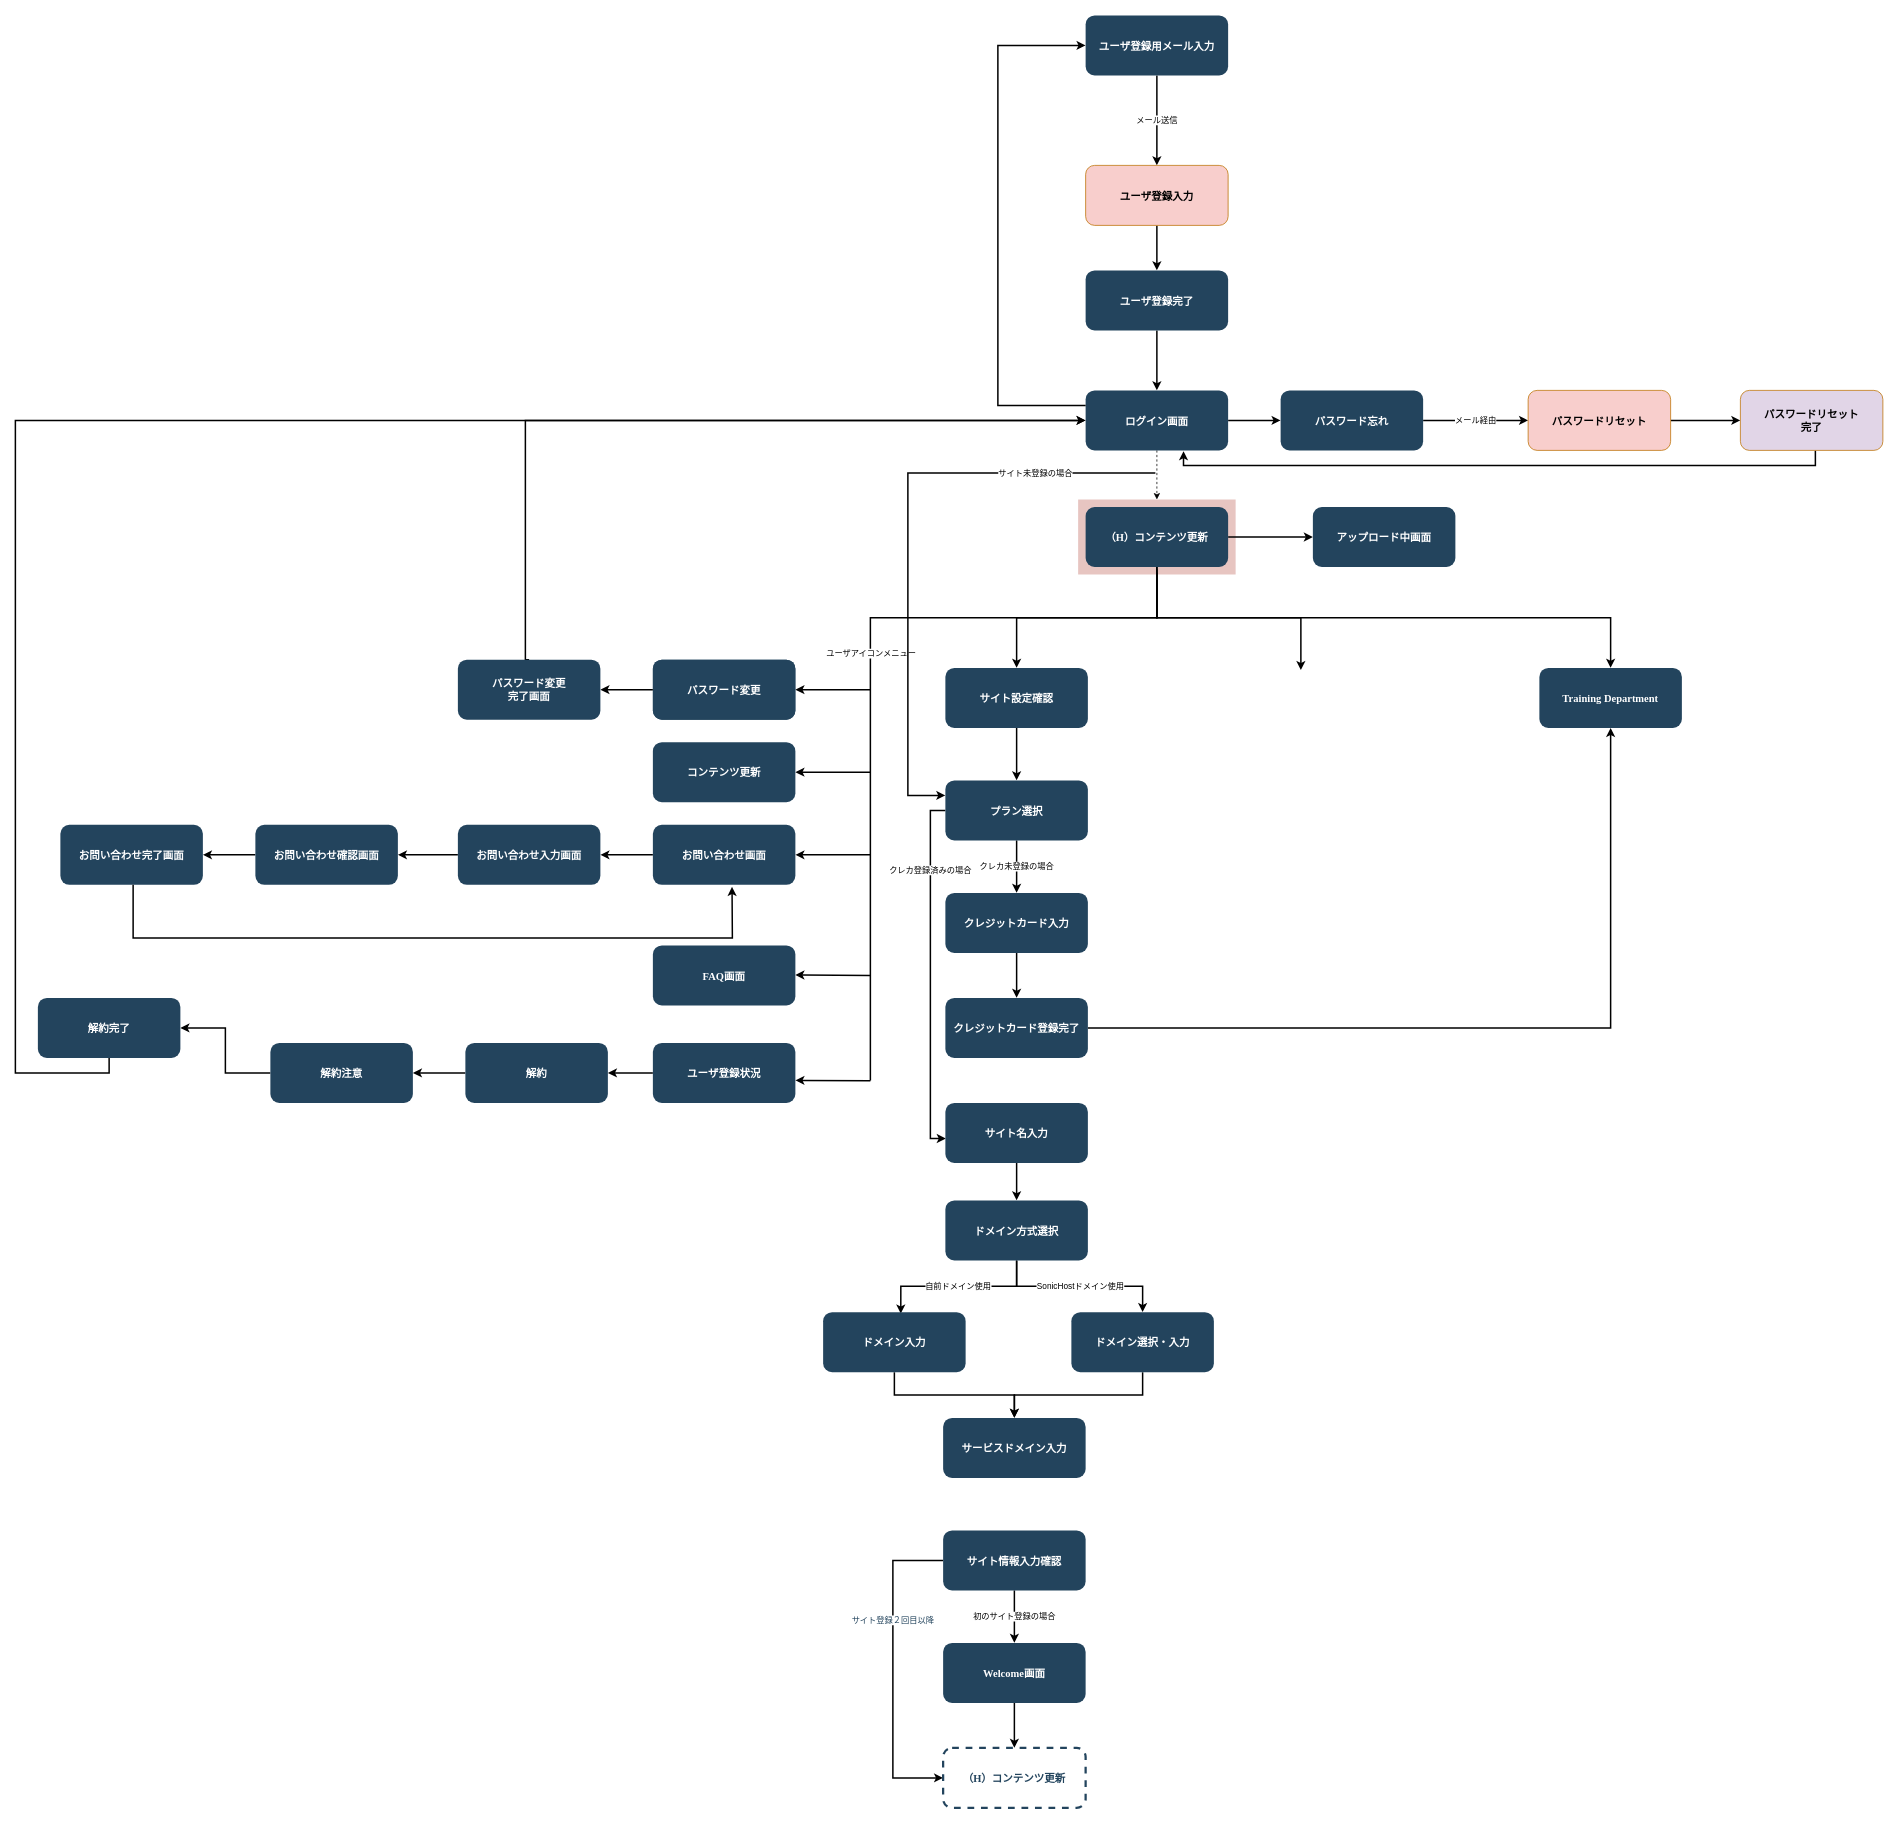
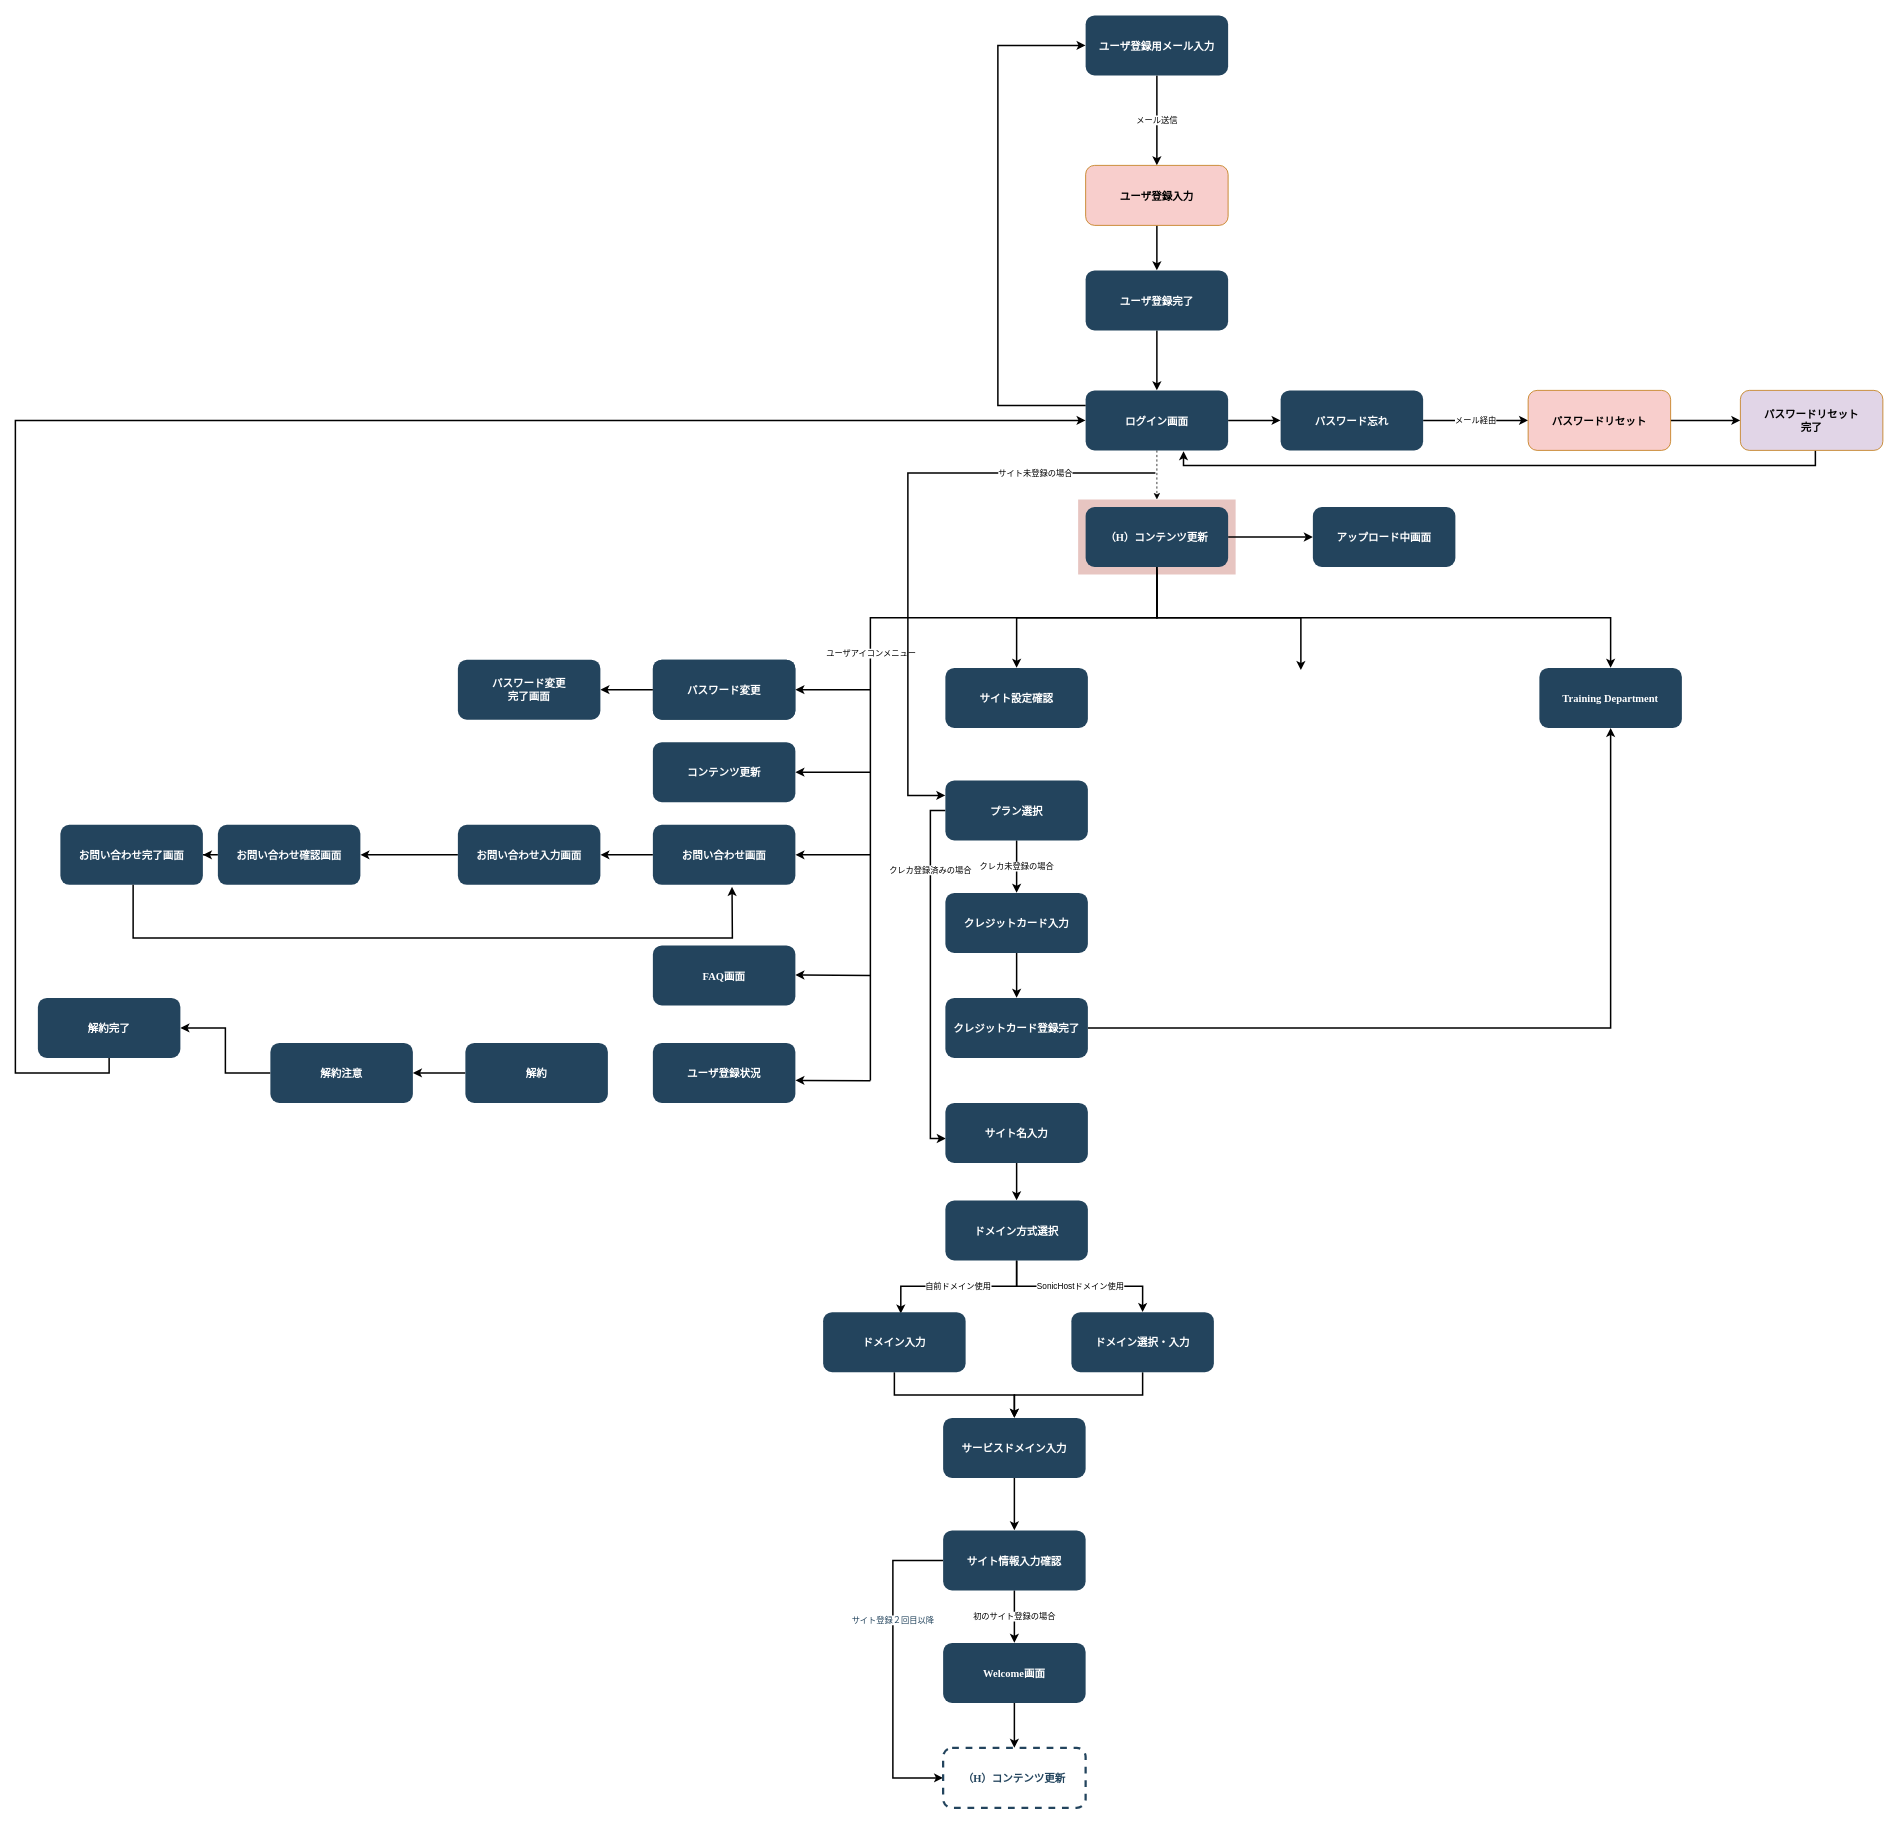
(525, 543) -> none
(1017, 751) -> none
(327, 855) -> (289, 855)
(633, 1073) -> none
none -> (1014, 1501)
